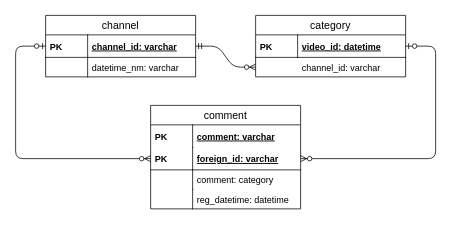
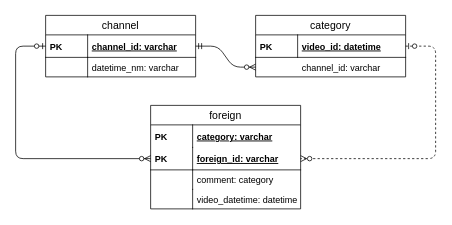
(225, 116) -> (225, 116)
(234, 137) -> (237, 137)
(434, 156) -> (434, 156)
(247, 200) -> (251, 200)
